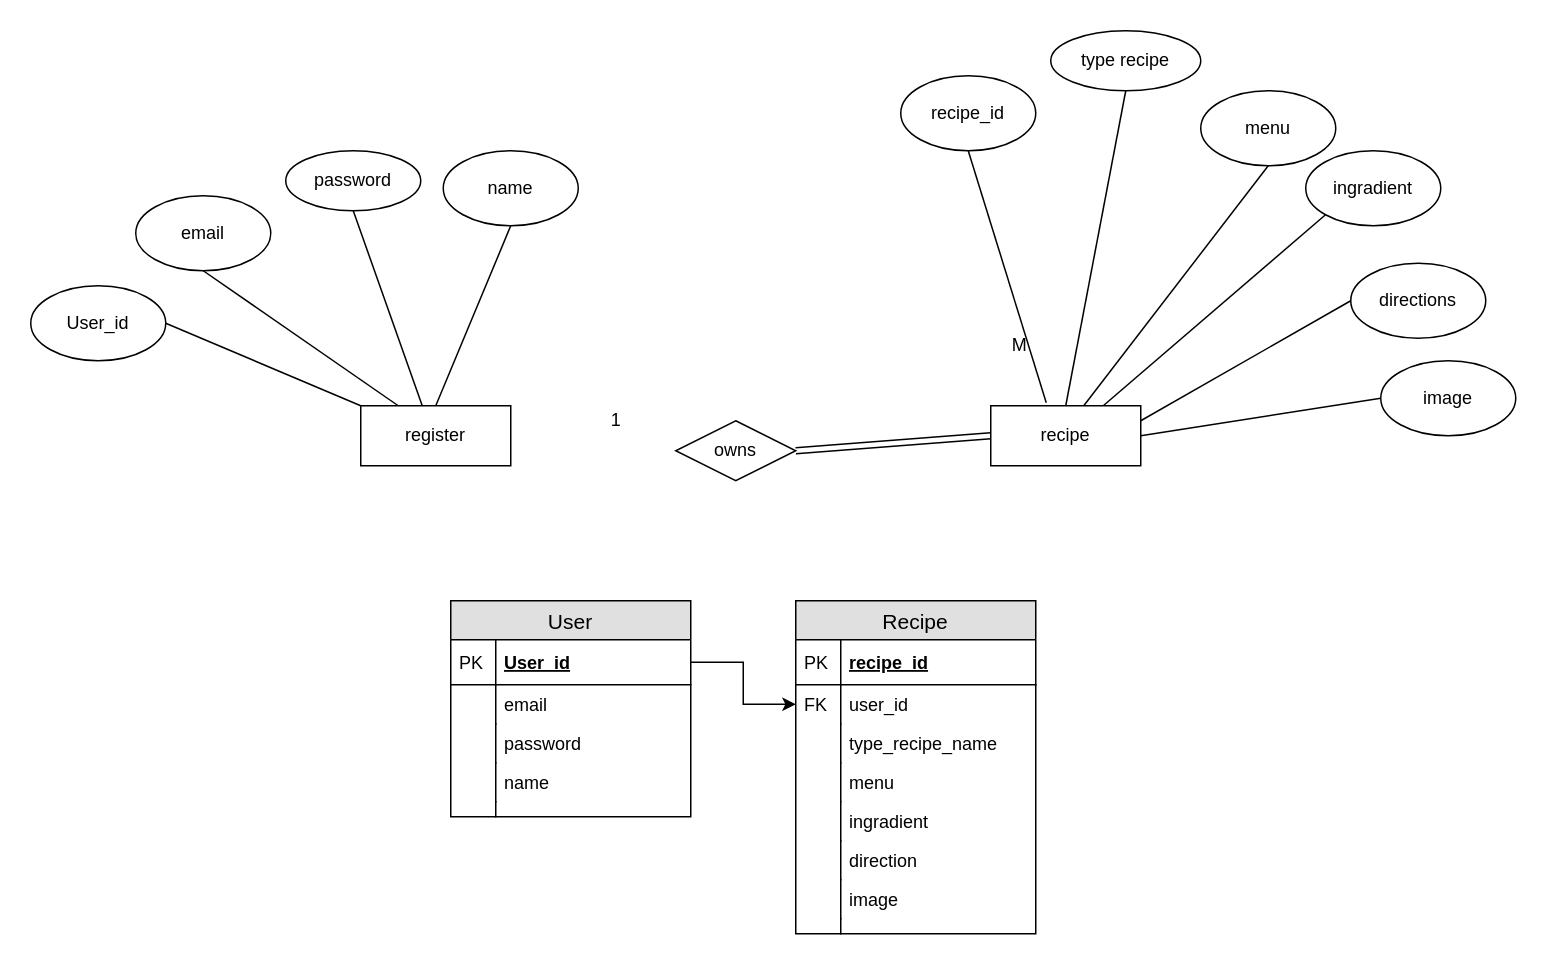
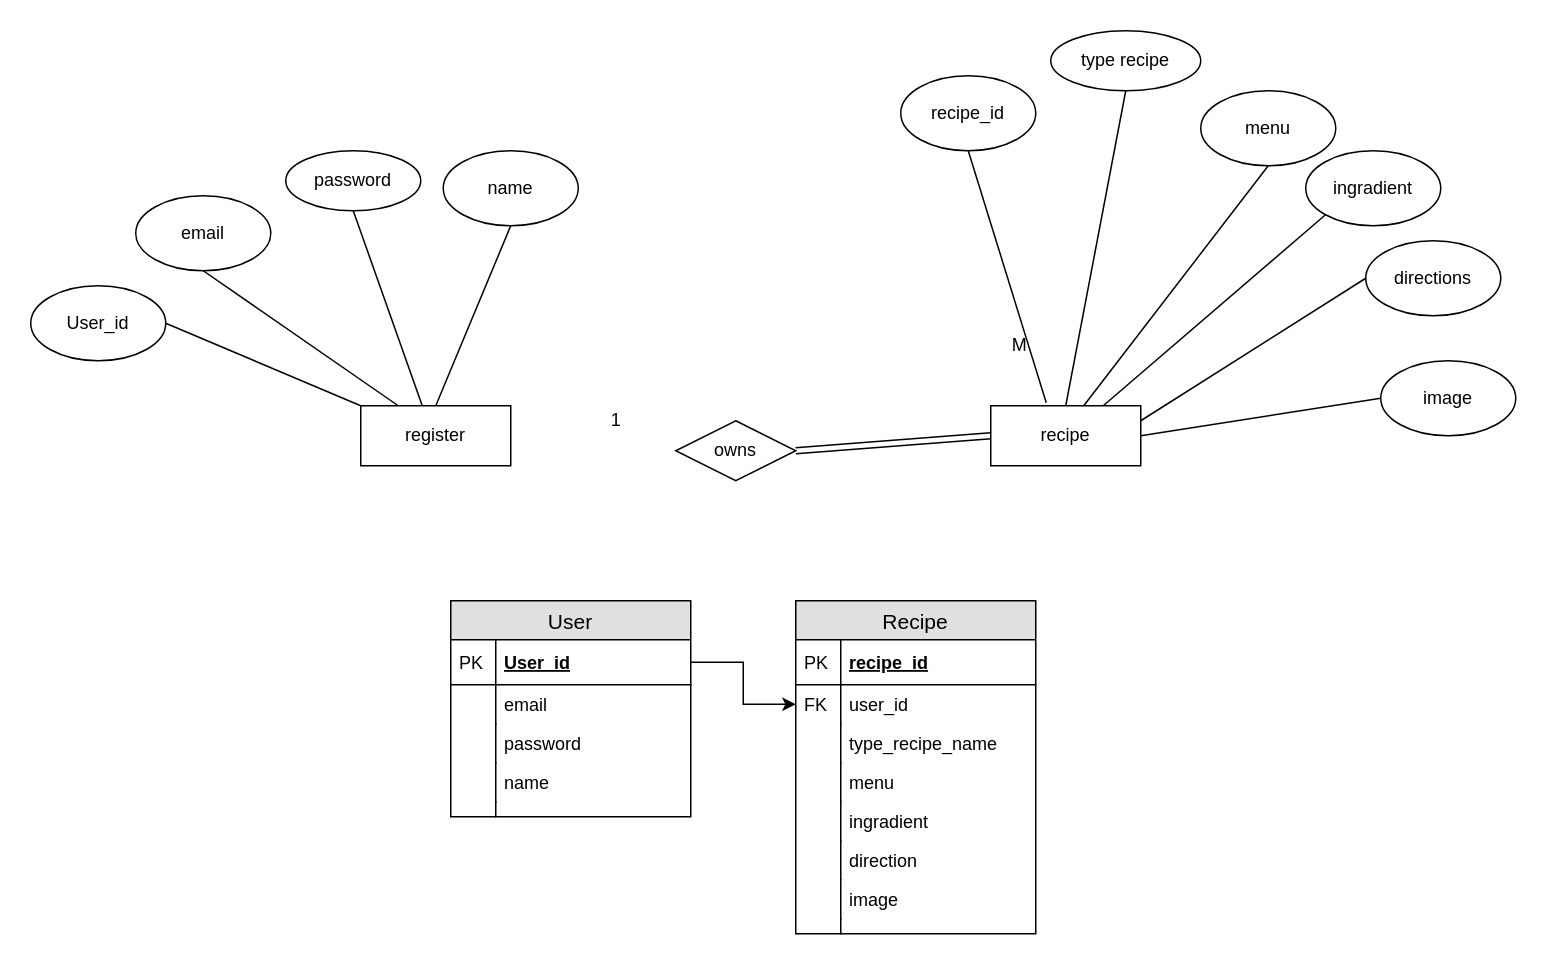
(1418, 301) -> (1433, 278)
